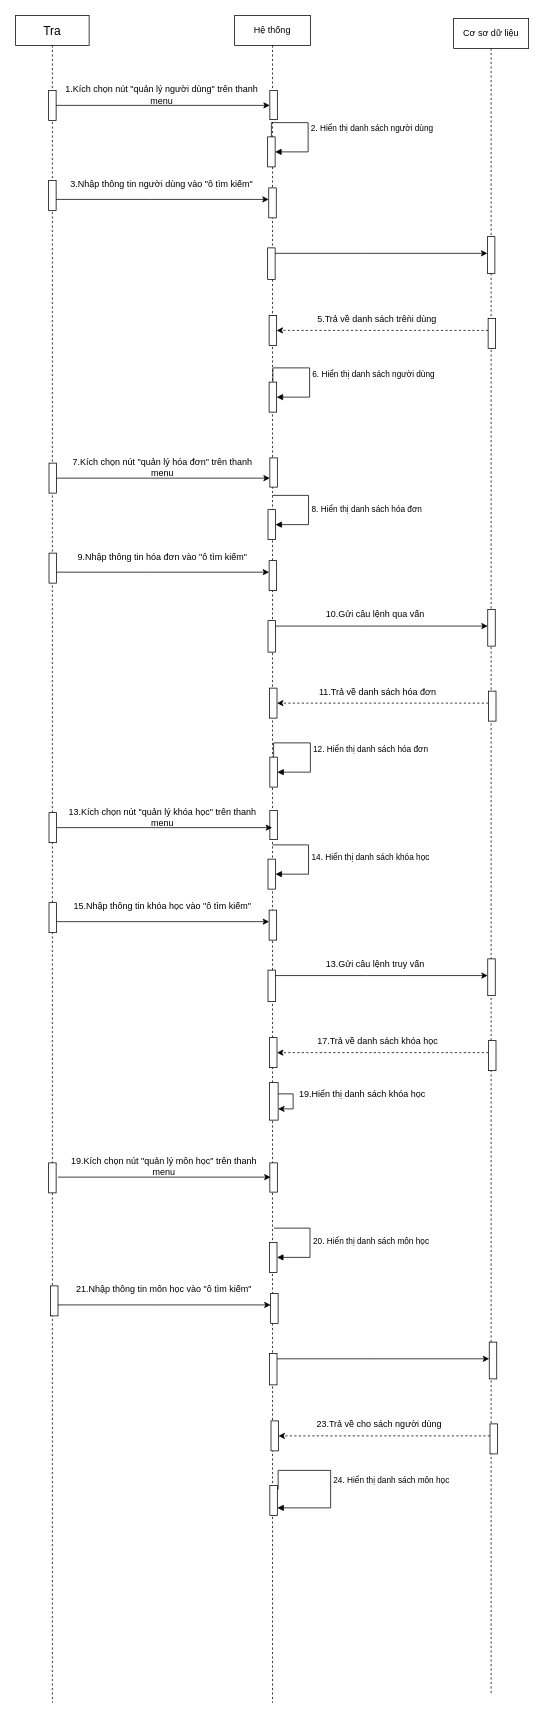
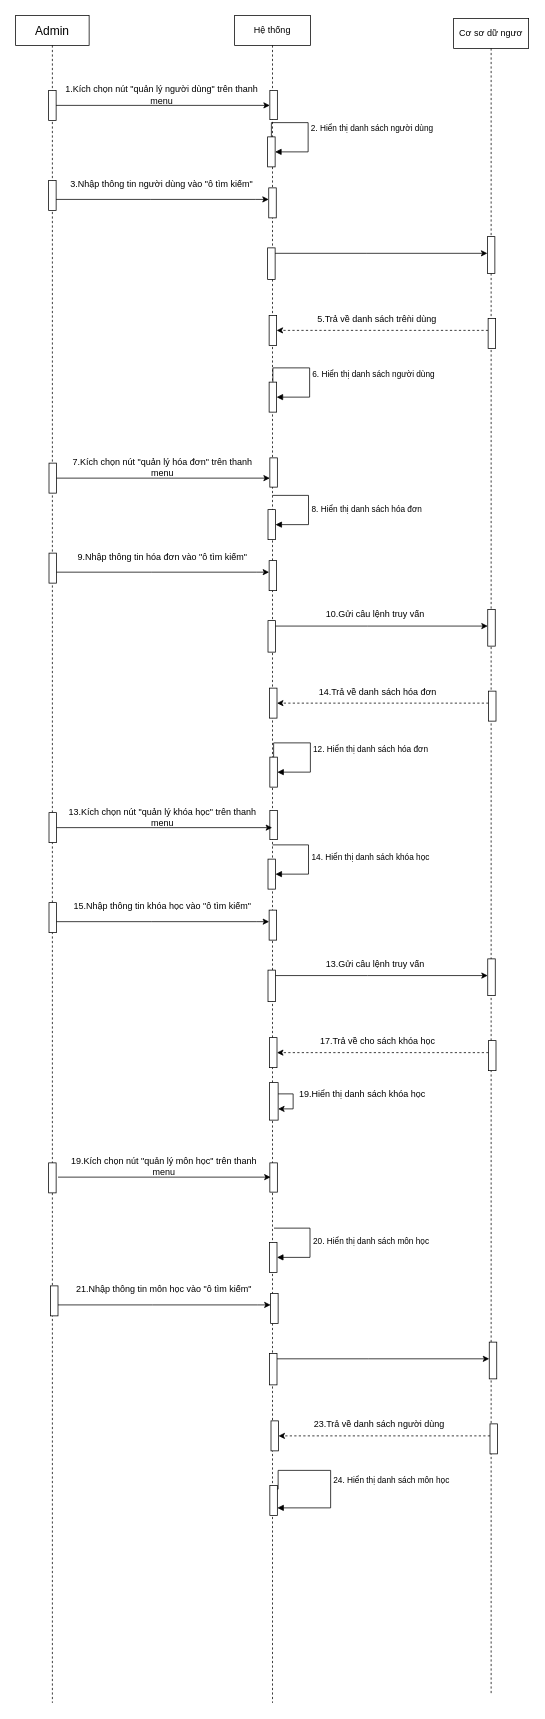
(52, 30) -> (52, 30)
(491, 33) -> (491, 33)
(383, 615) -> (386, 615)
(378, 692) -> (378, 692)
(378, 1041) -> (378, 1041)
(379, 1425) -> (379, 1425)
